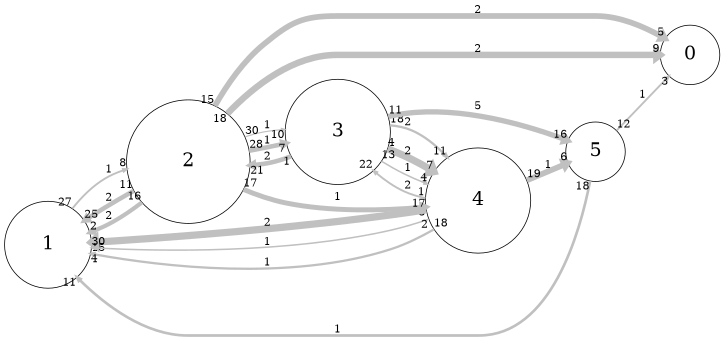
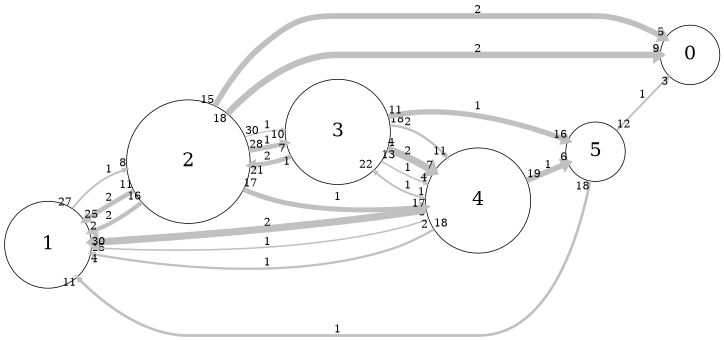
(478, 106) -> (478, 106)
(408, 186) -> (408, 186)
